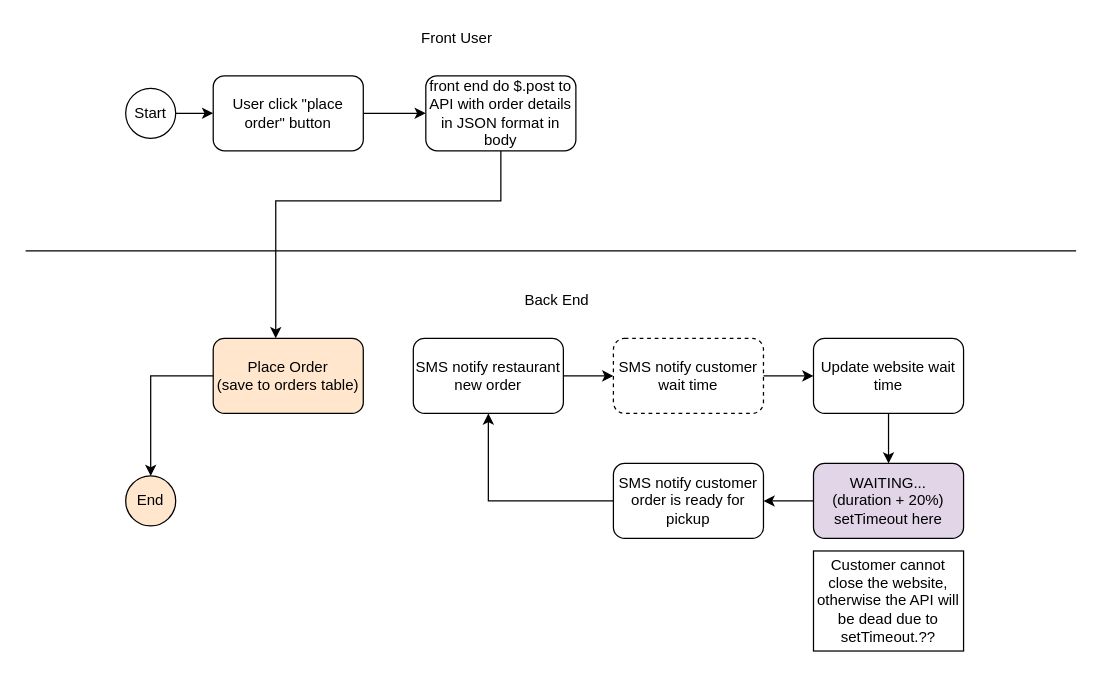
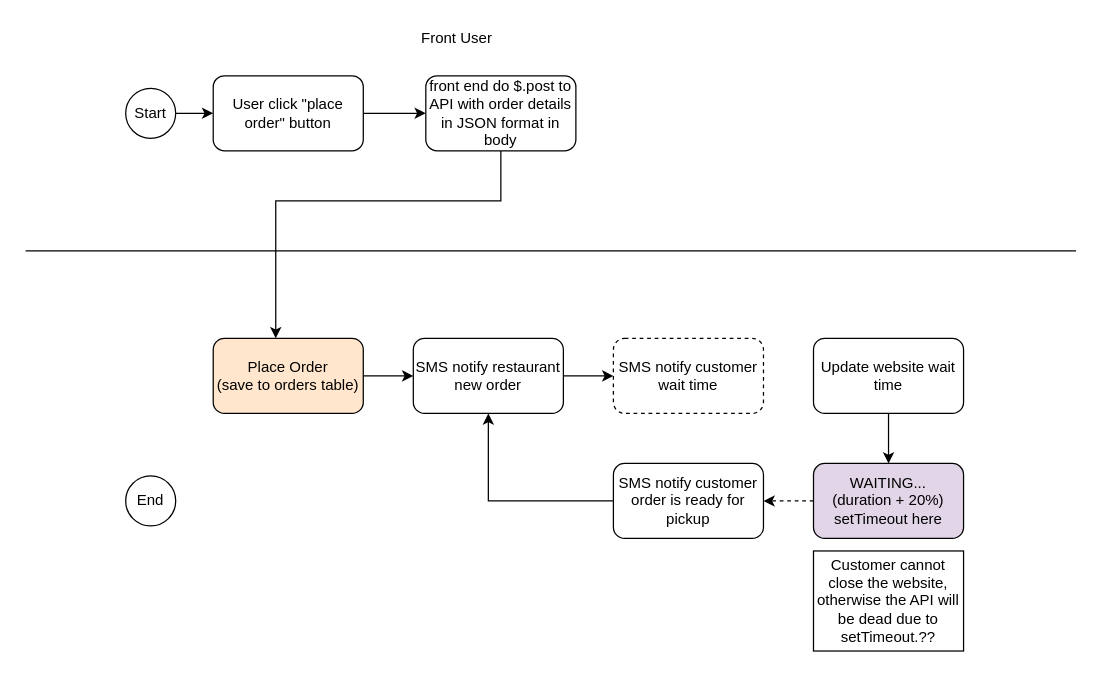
(557, 301) -> none
(784, 376) -> none
(151, 391) -> (384, 376)
(151, 501) -> (151, 501)
(793, 501) -> (793, 501)
